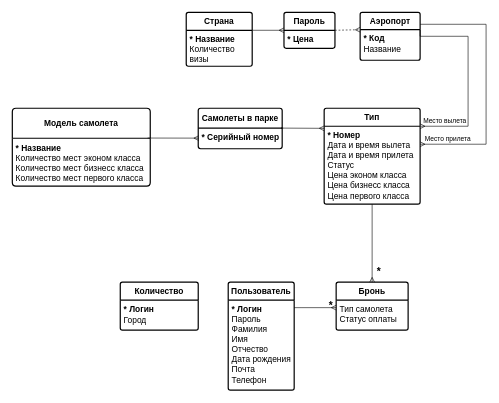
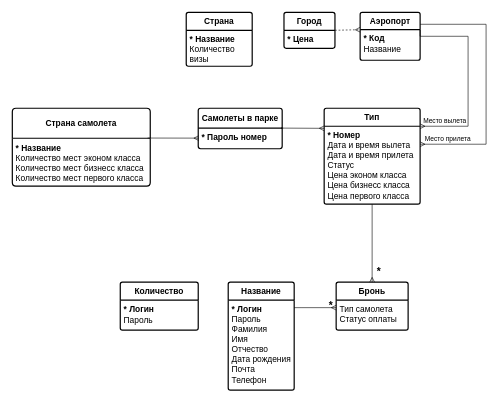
(310, 21) -> (310, 21)
(268, 30) -> none
(81, 123) -> (81, 123)
(232, 137) -> (228, 137)
(261, 291) -> (261, 291)
(137, 313) -> (137, 313)
